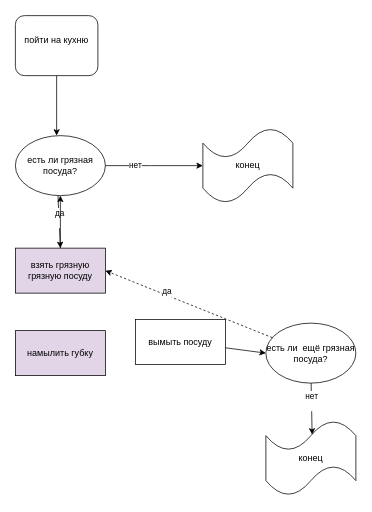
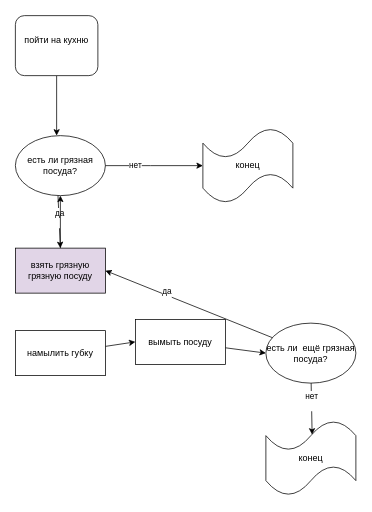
(221, 317) -> (221, 317)
none -> (118, 344)
(60, 353) -> (60, 353)
